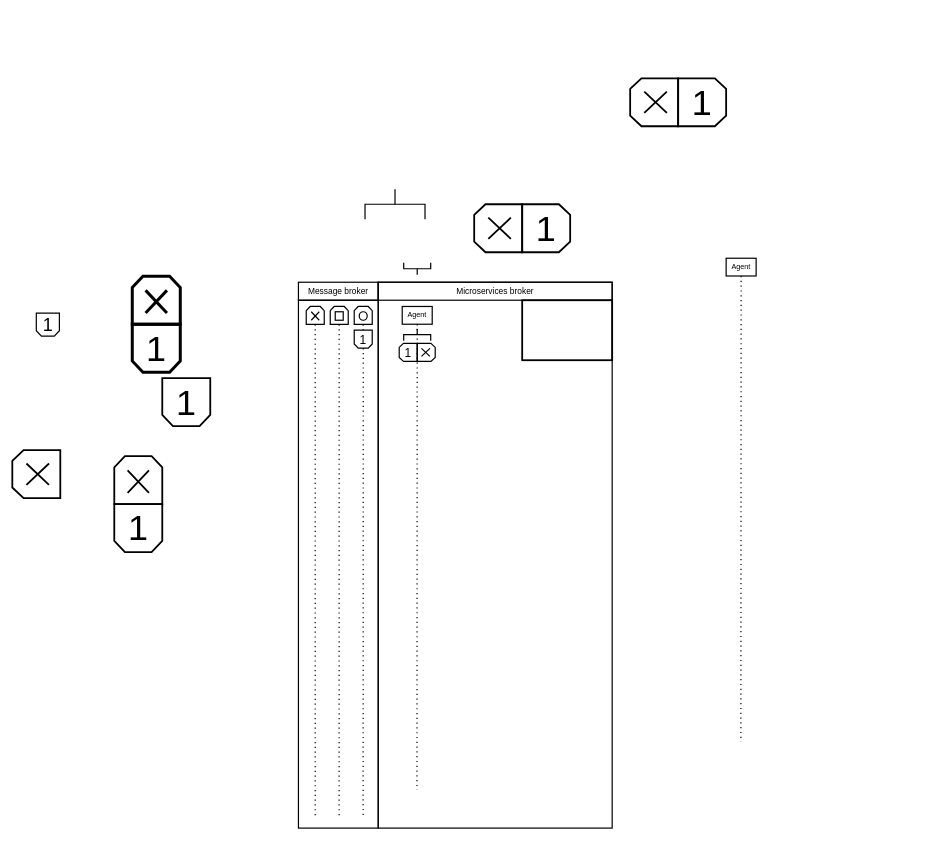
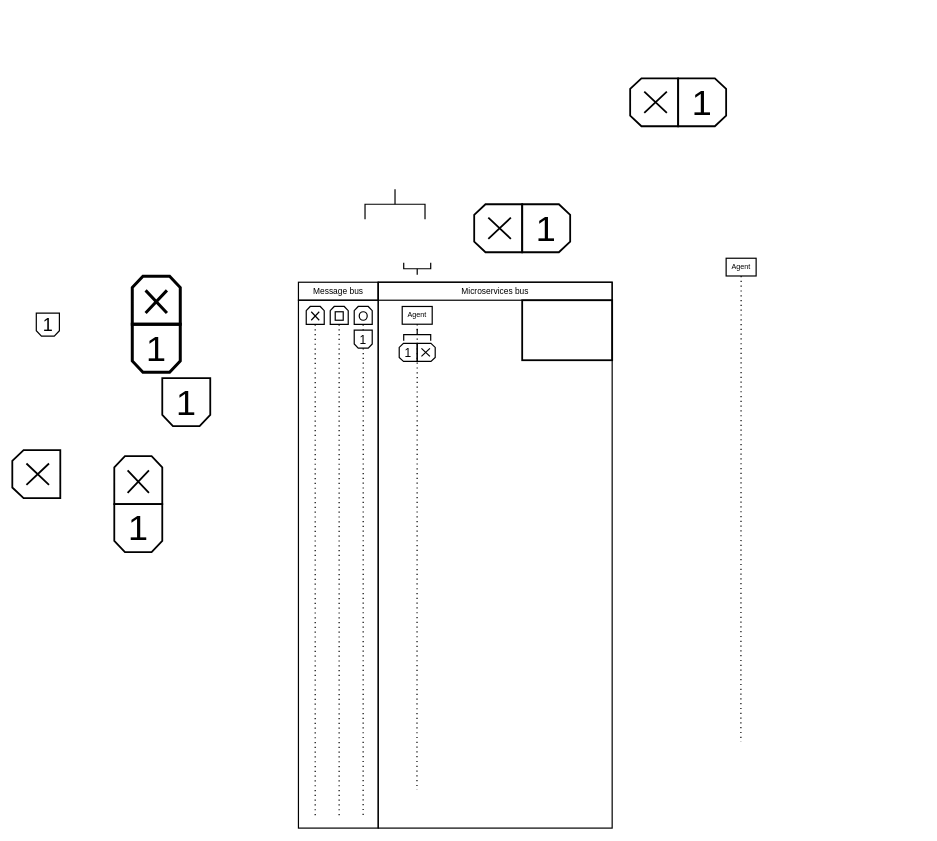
(338, 291) -> (338, 291)
(495, 291) -> (495, 291)
